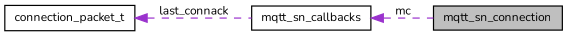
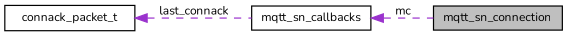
(70, 18) -> (70, 18)
